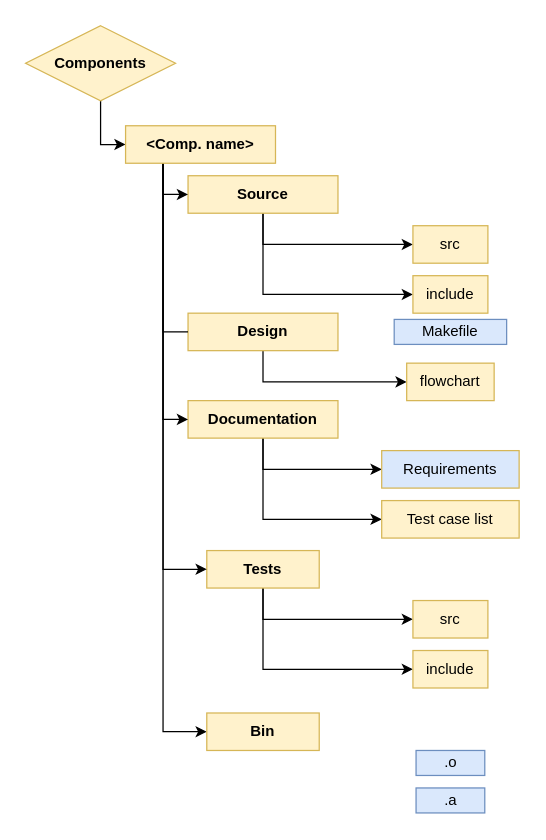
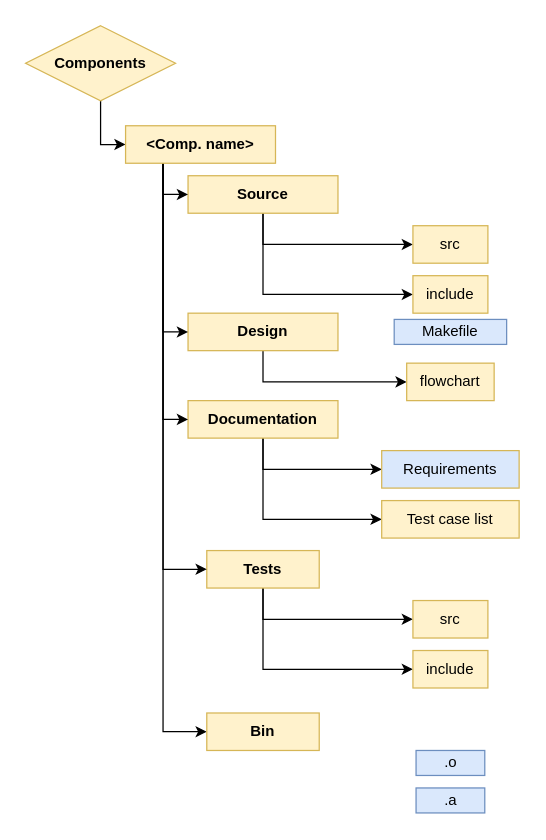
(181, 332) -> (178, 332)
